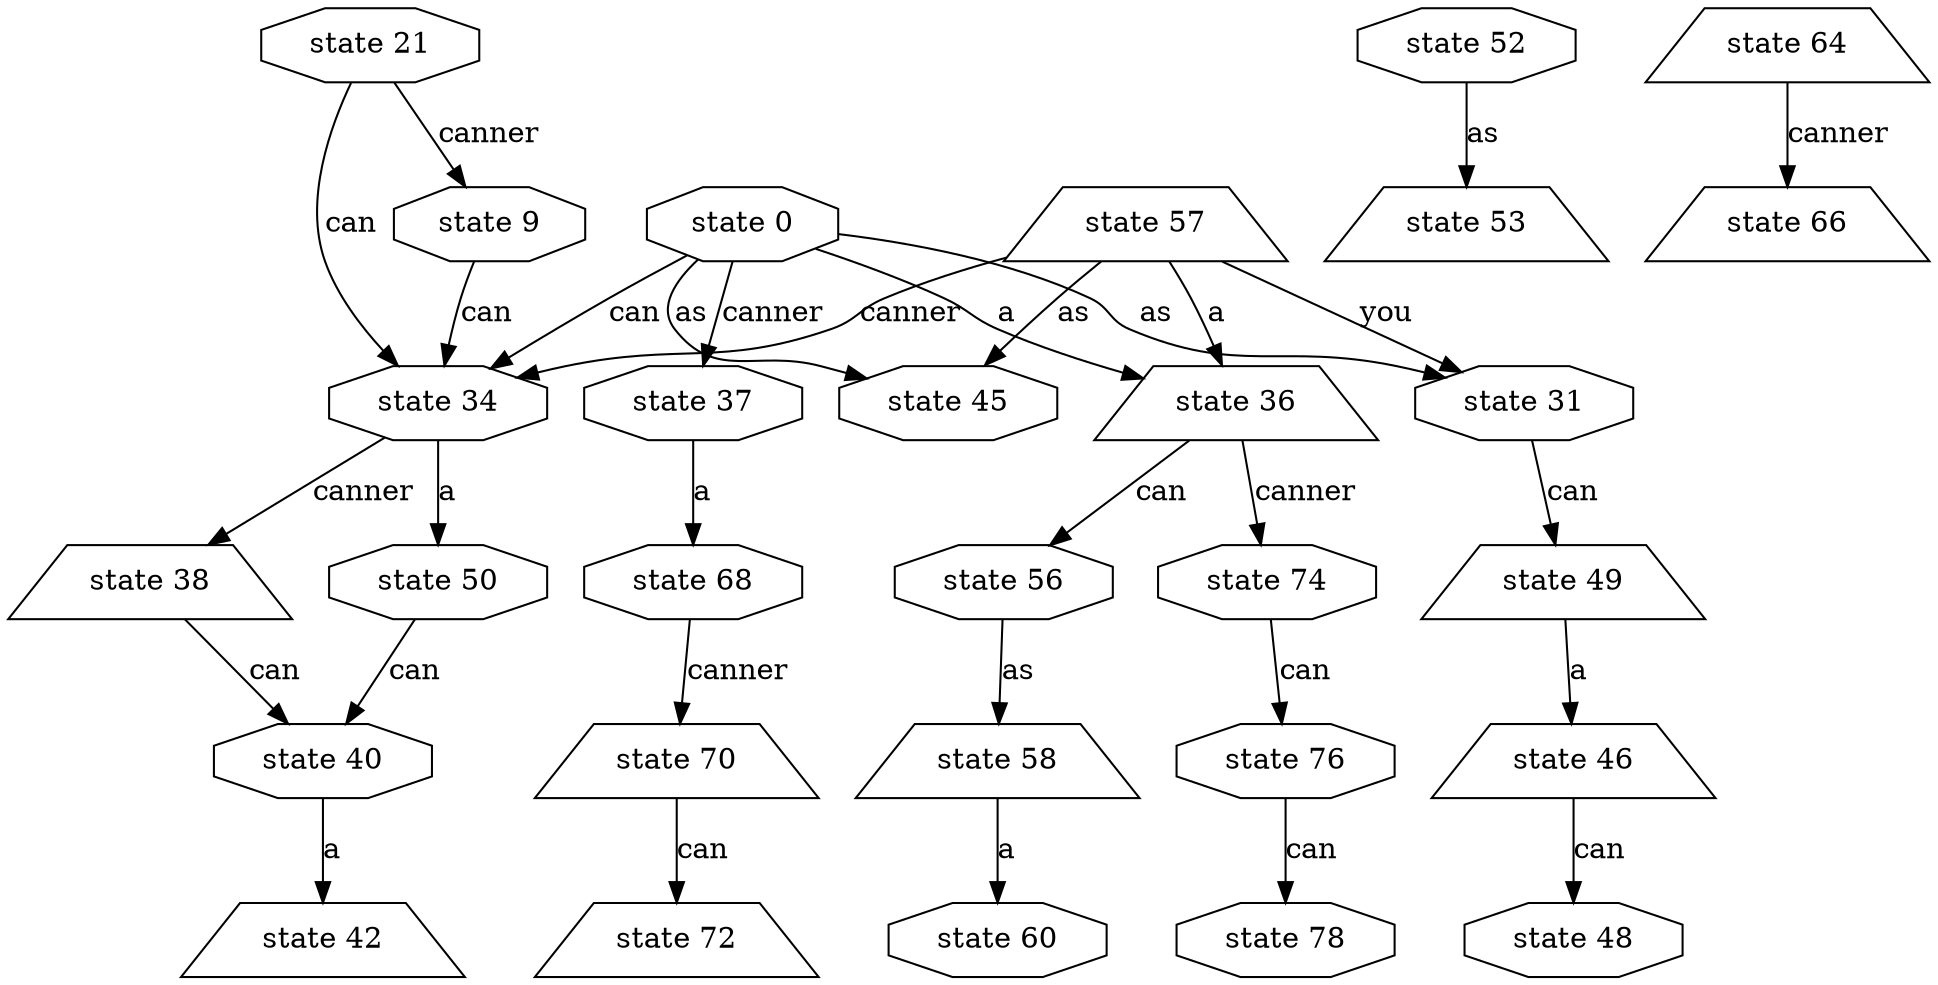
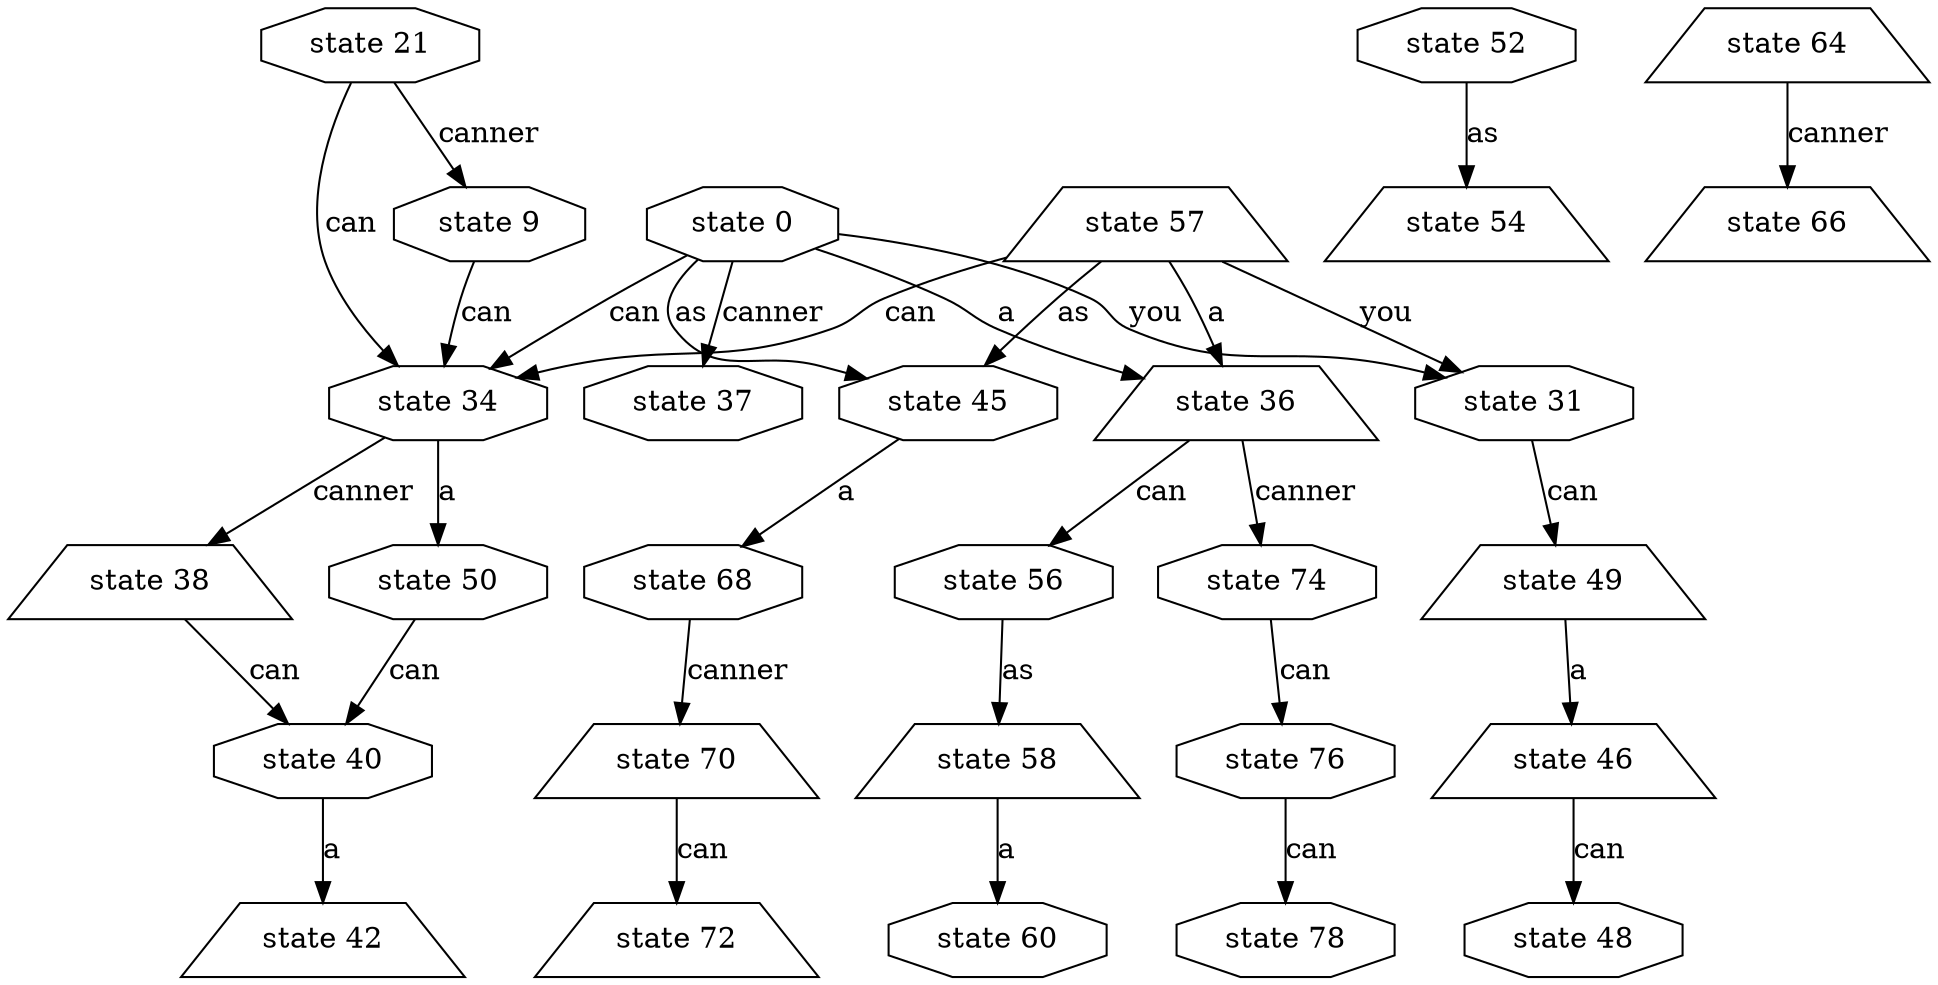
(1467, 224) -> (1467, 224)
(910, 314) -> (910, 314)
(1156, 314) -> (1156, 314)
(693, 482) -> (829, 487)
